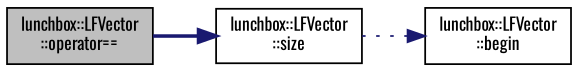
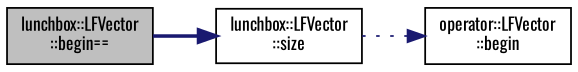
(80, 36) -> (80, 36)
(498, 36) -> (498, 36)
